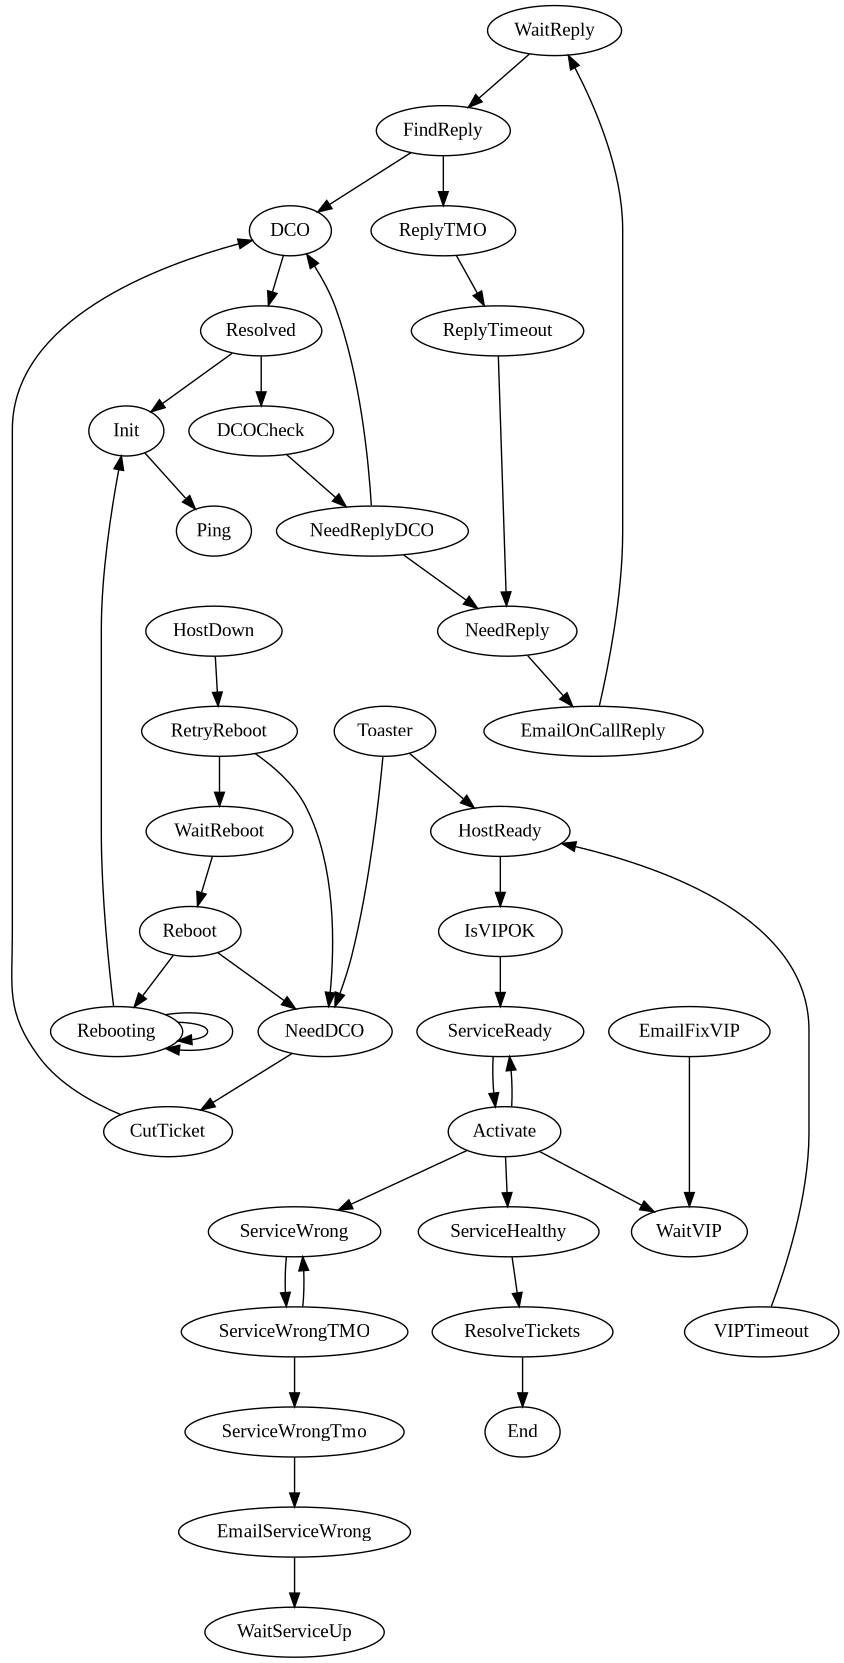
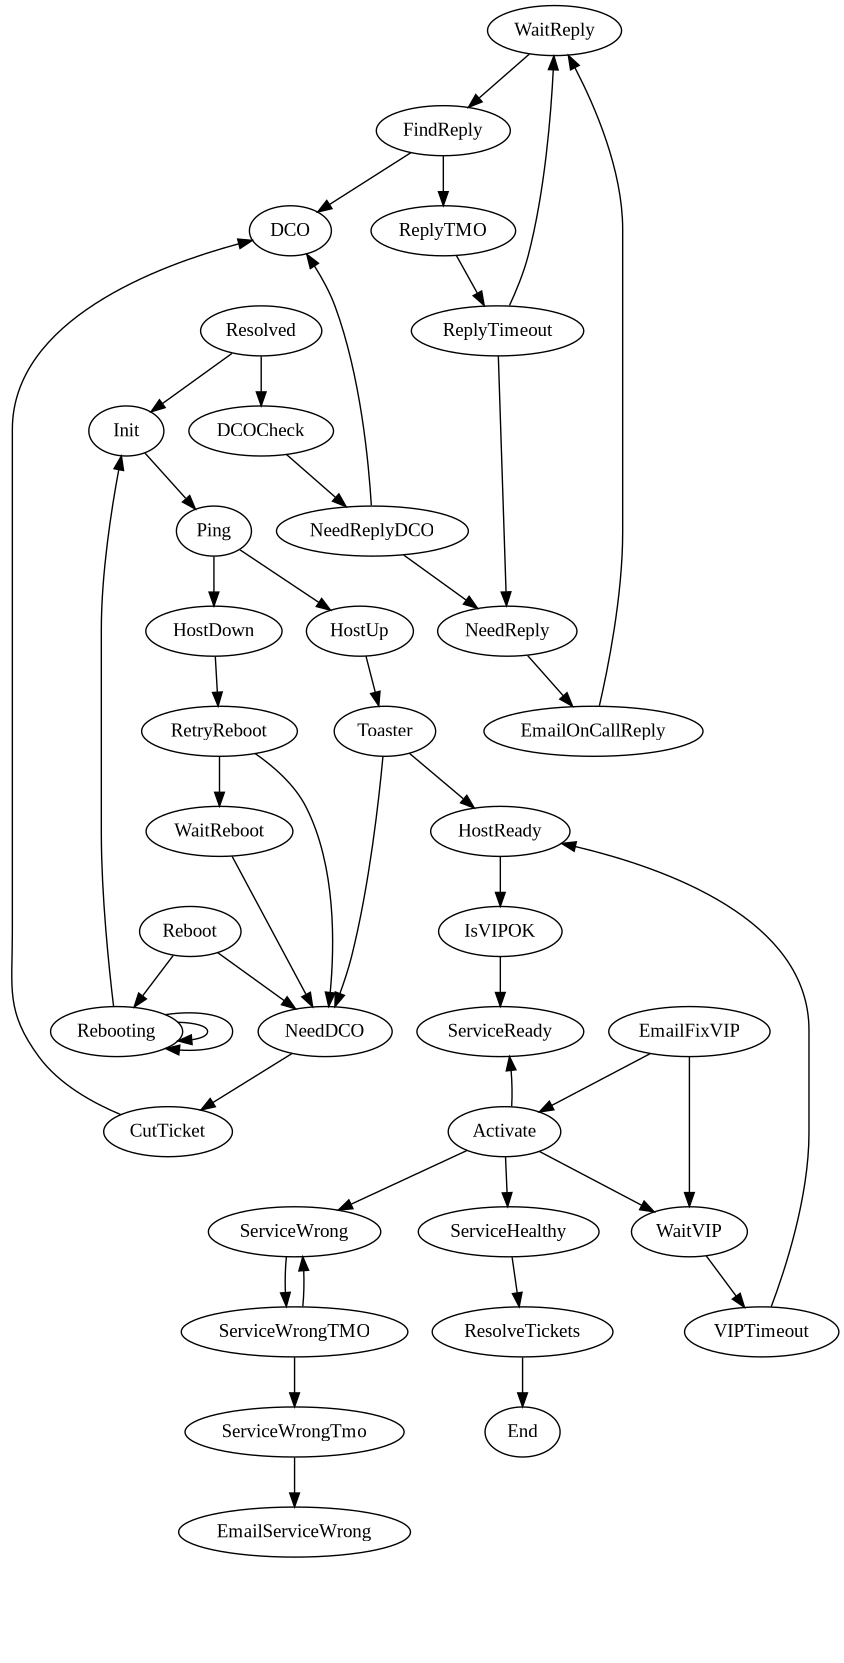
none -> (541, 190)
(278, 274) -> none
none -> (214, 574)
none -> (360, 631)
(207, 874) -> (269, 925)
(493, 1075) -> (601, 1080)
none -> (721, 1276)
(295, 1632) -> none
